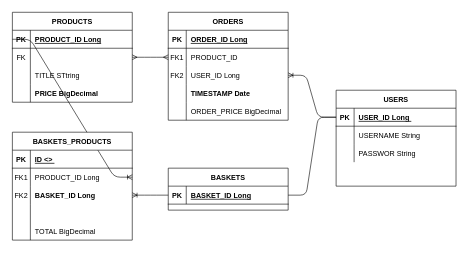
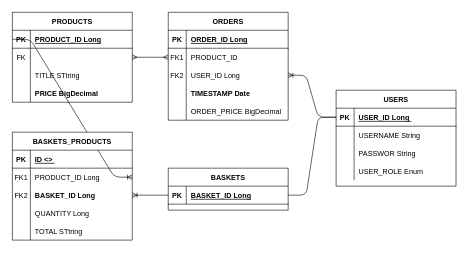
none -> (405, 171)
none -> (81, 213)
(63, 232) -> (59, 232)
